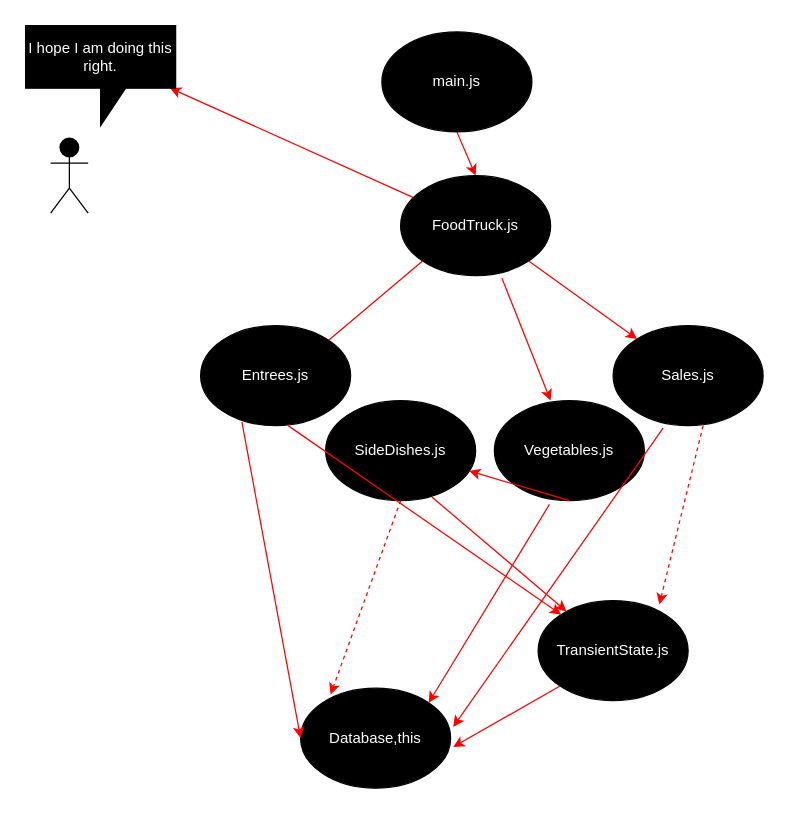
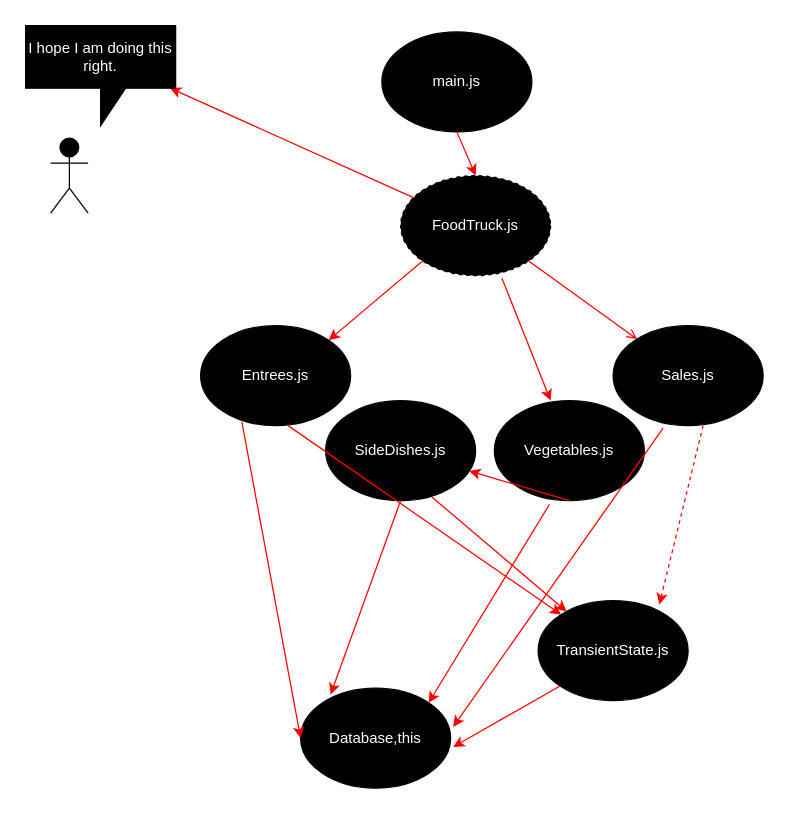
(476, 226) -> (476, 226)
(629, 333) -> (632, 335)
(333, 336) -> (336, 334)
(366, 596) -> (366, 596)
